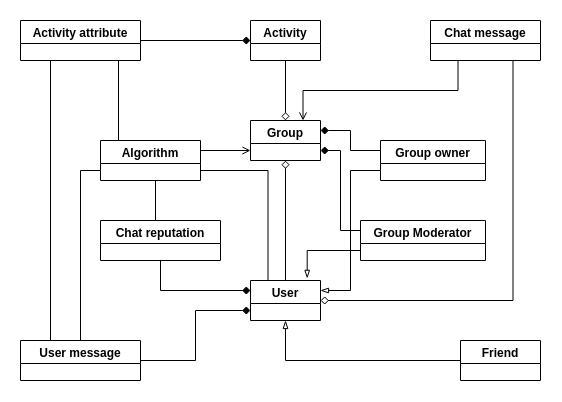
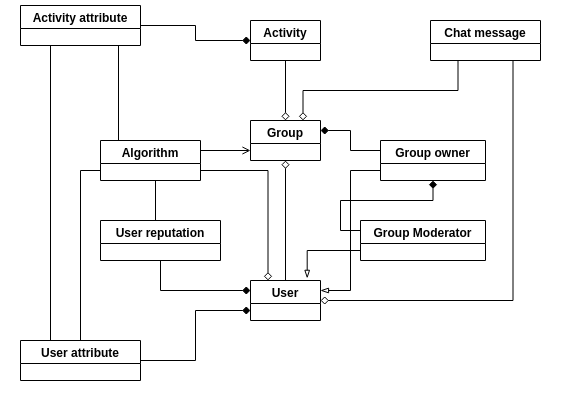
(81, 41) -> (81, 26)
(303, 114) -> (303, 112)
(341, 171) -> (392, 201)
(160, 233) -> (160, 233)
(268, 276) -> (268, 272)
(80, 353) -> (80, 353)
(358, 361) -> none
(501, 361) -> none
